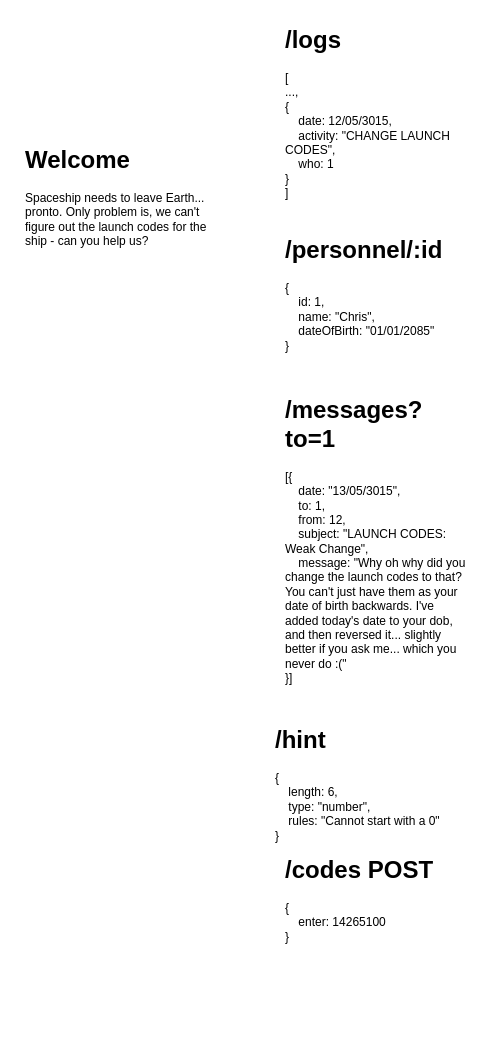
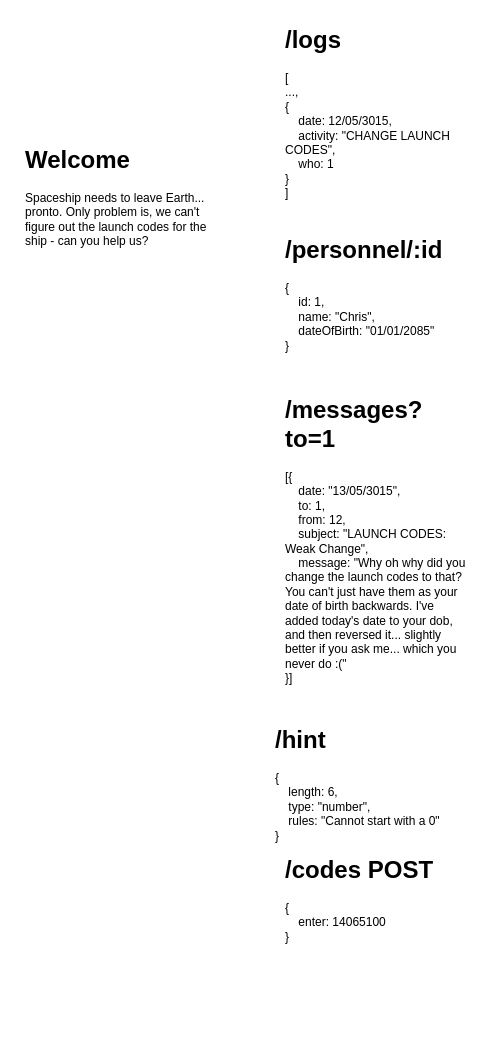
(333, 869) -> (333, 869)
